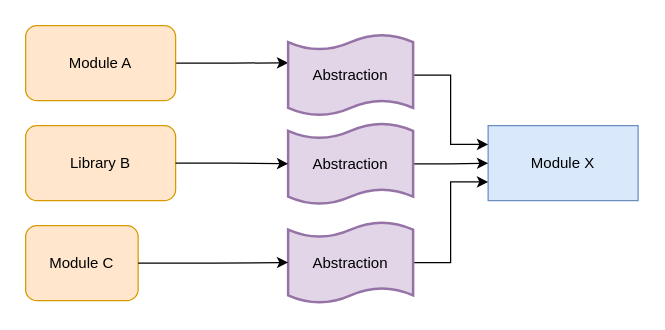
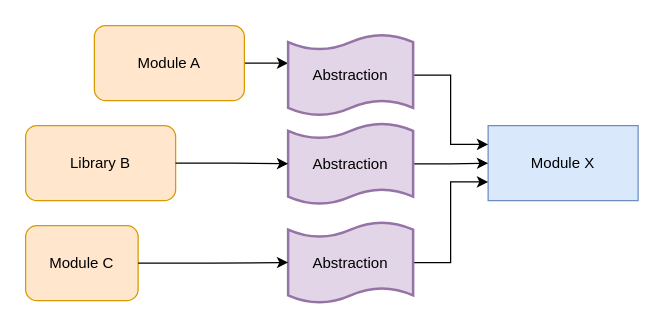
(101, 63) -> (169, 63)
